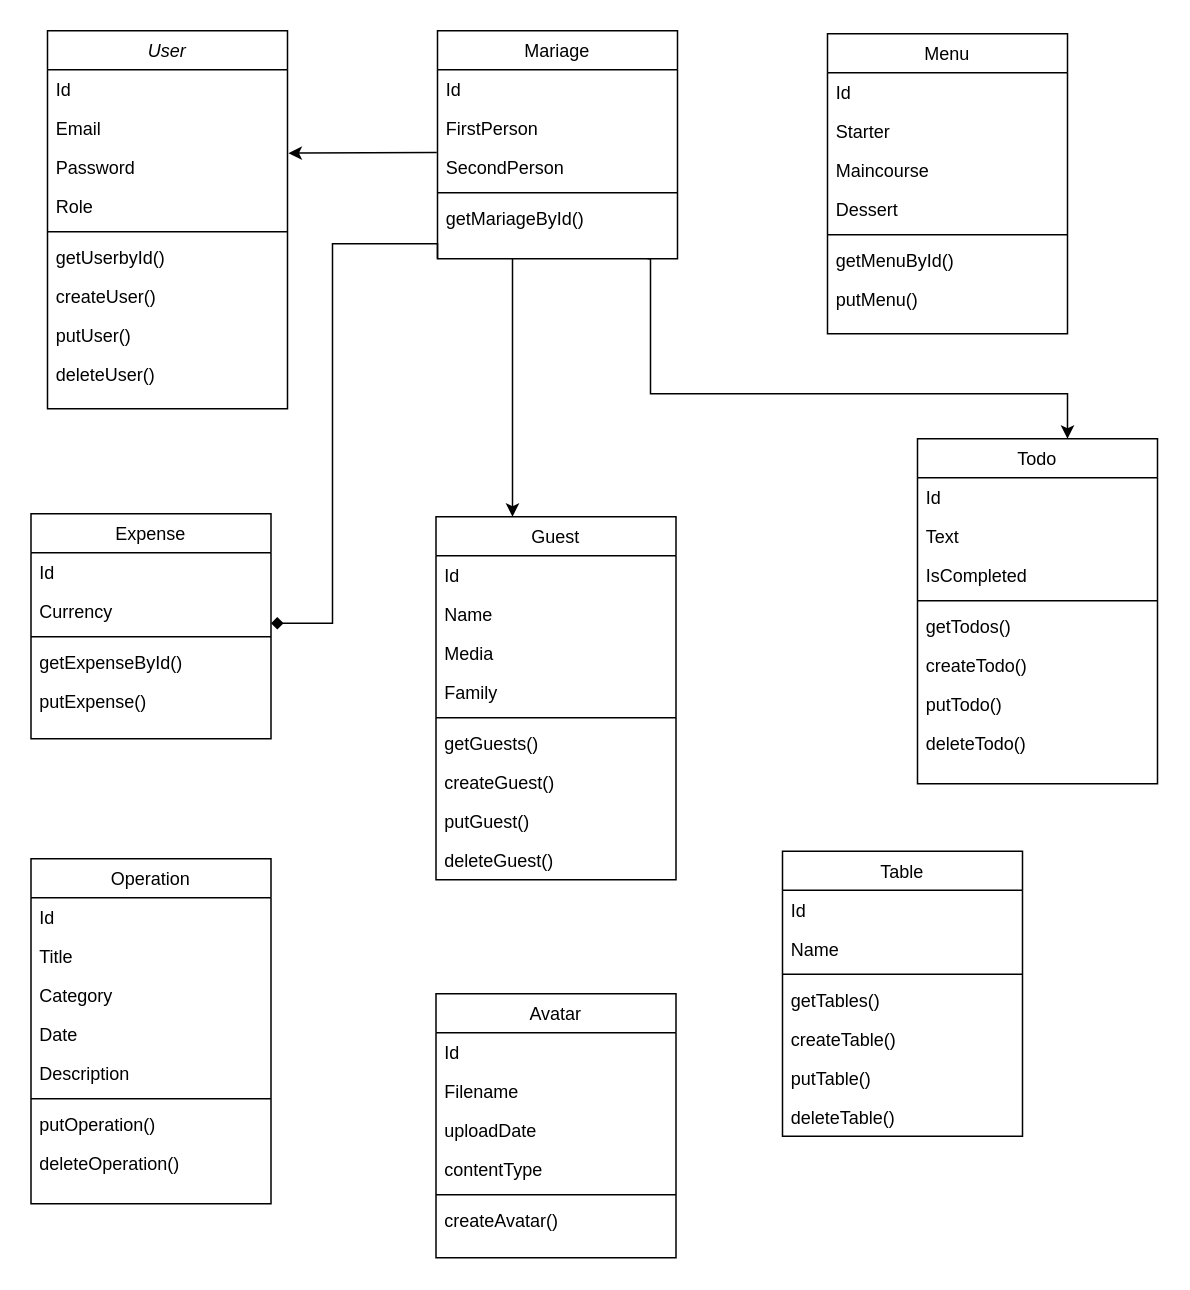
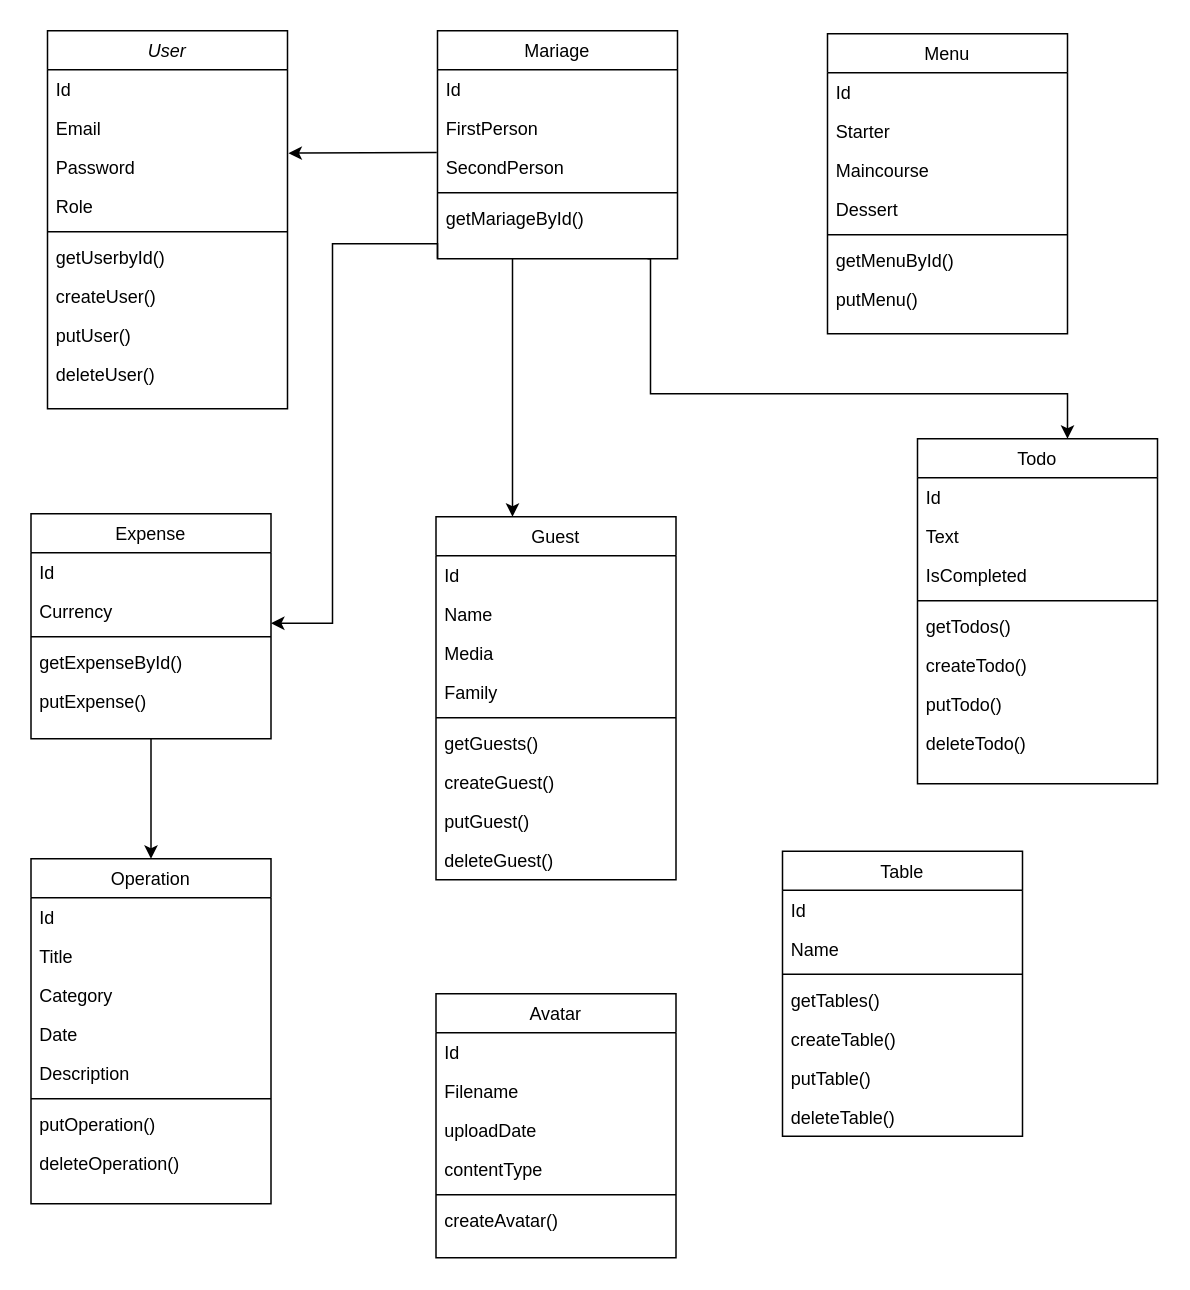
(283, 623) -> (282, 623)
none -> (151, 795)
